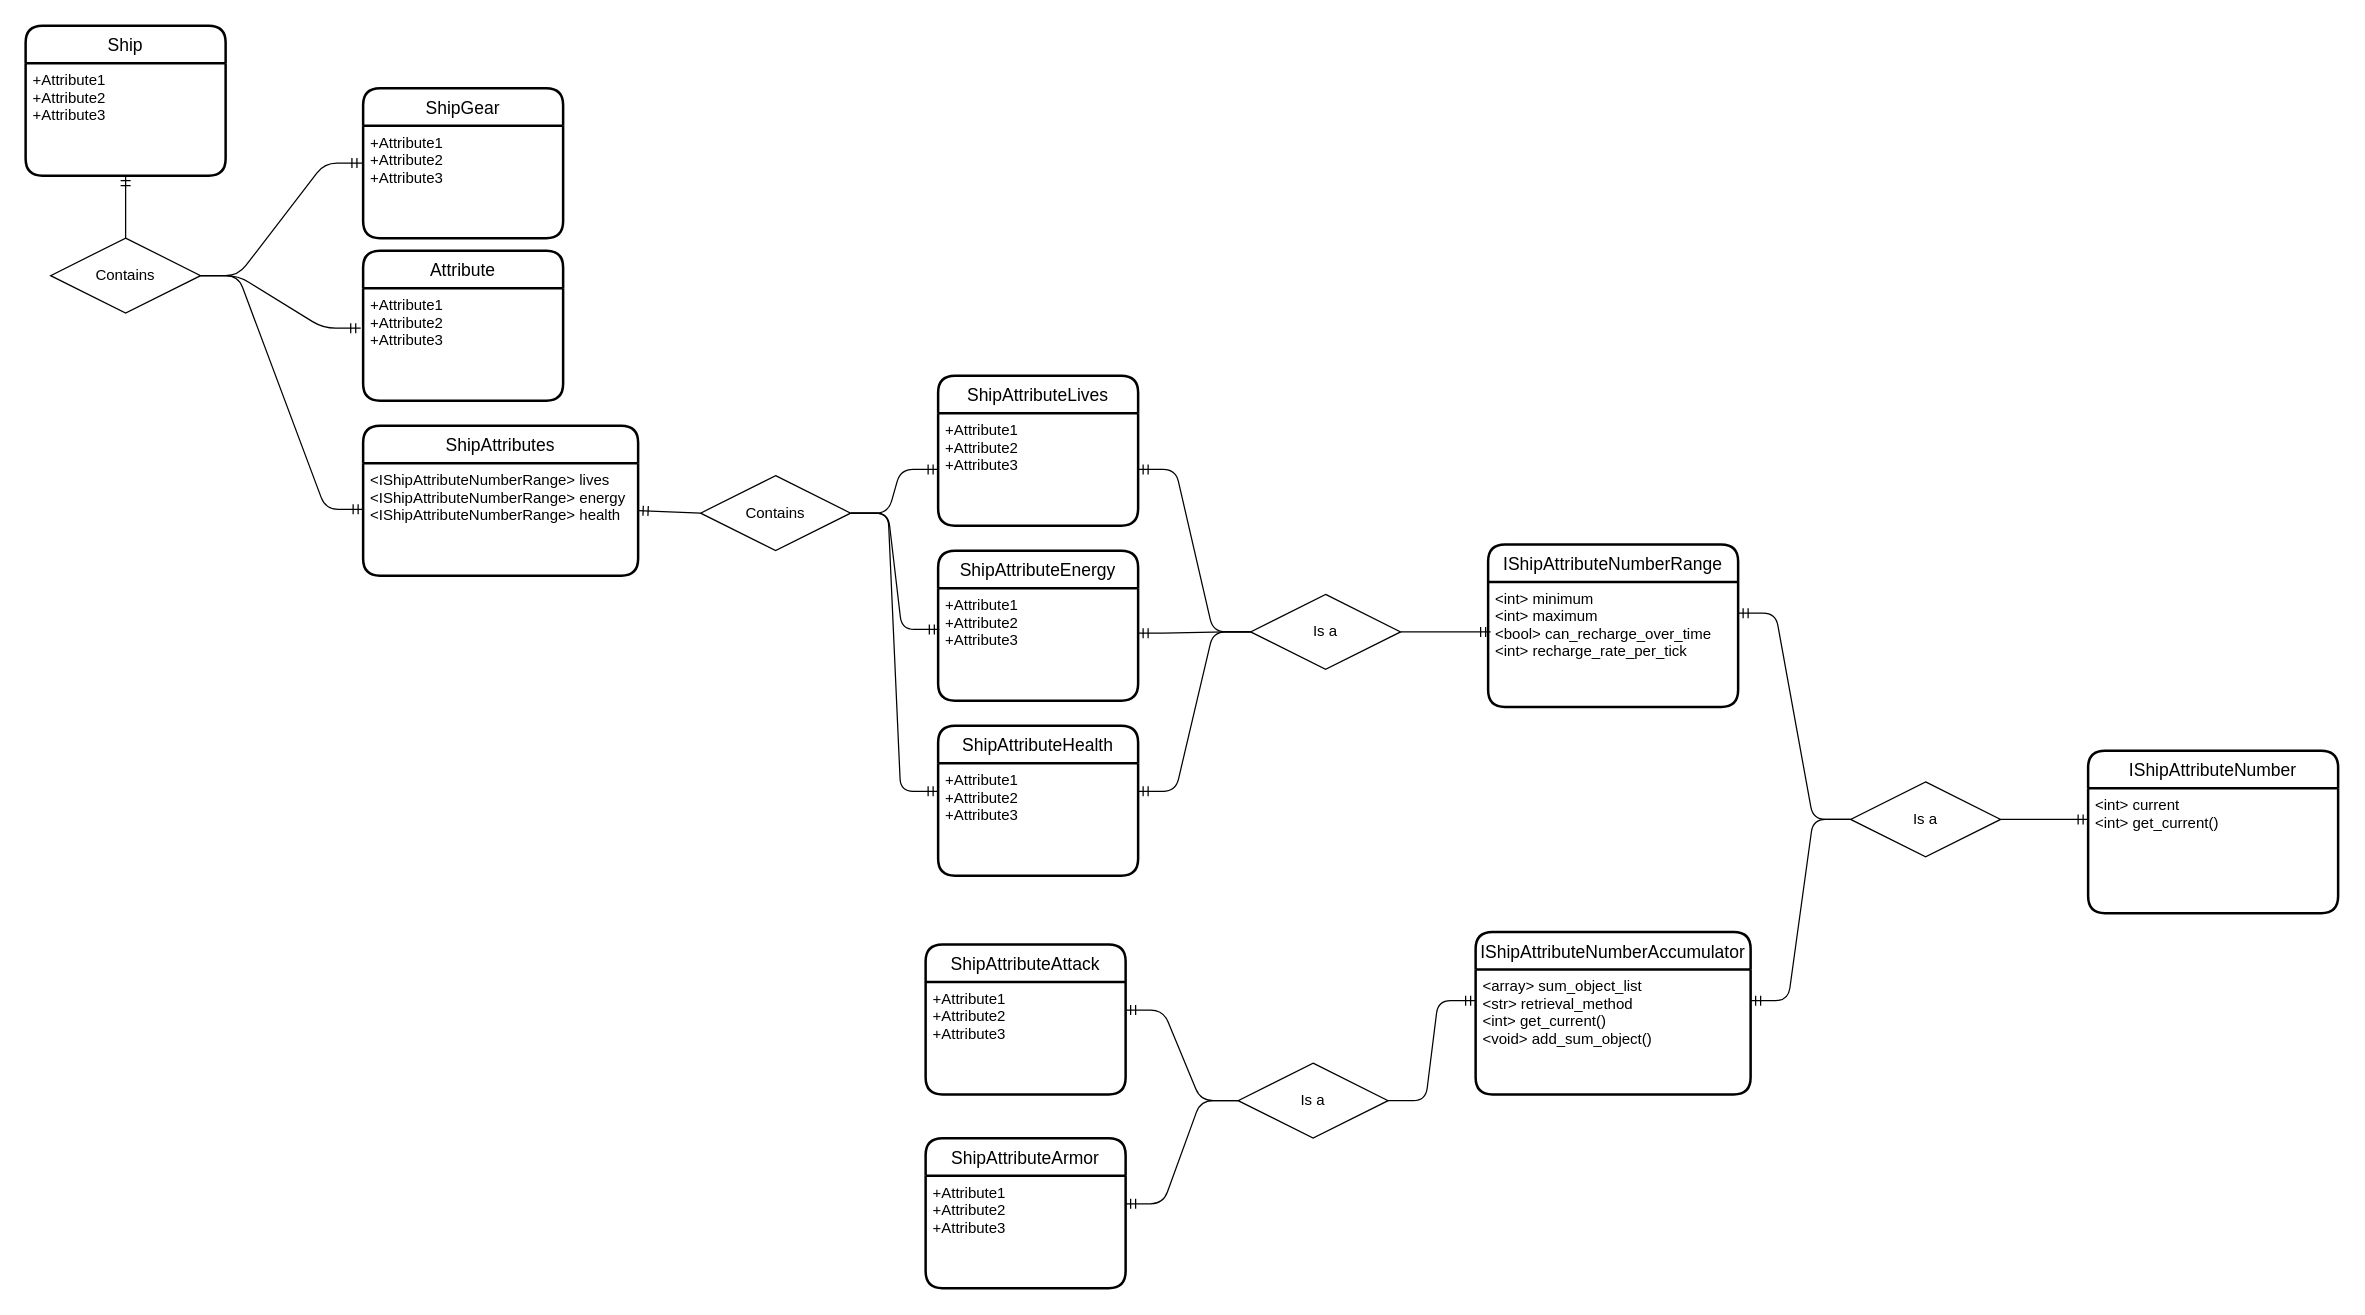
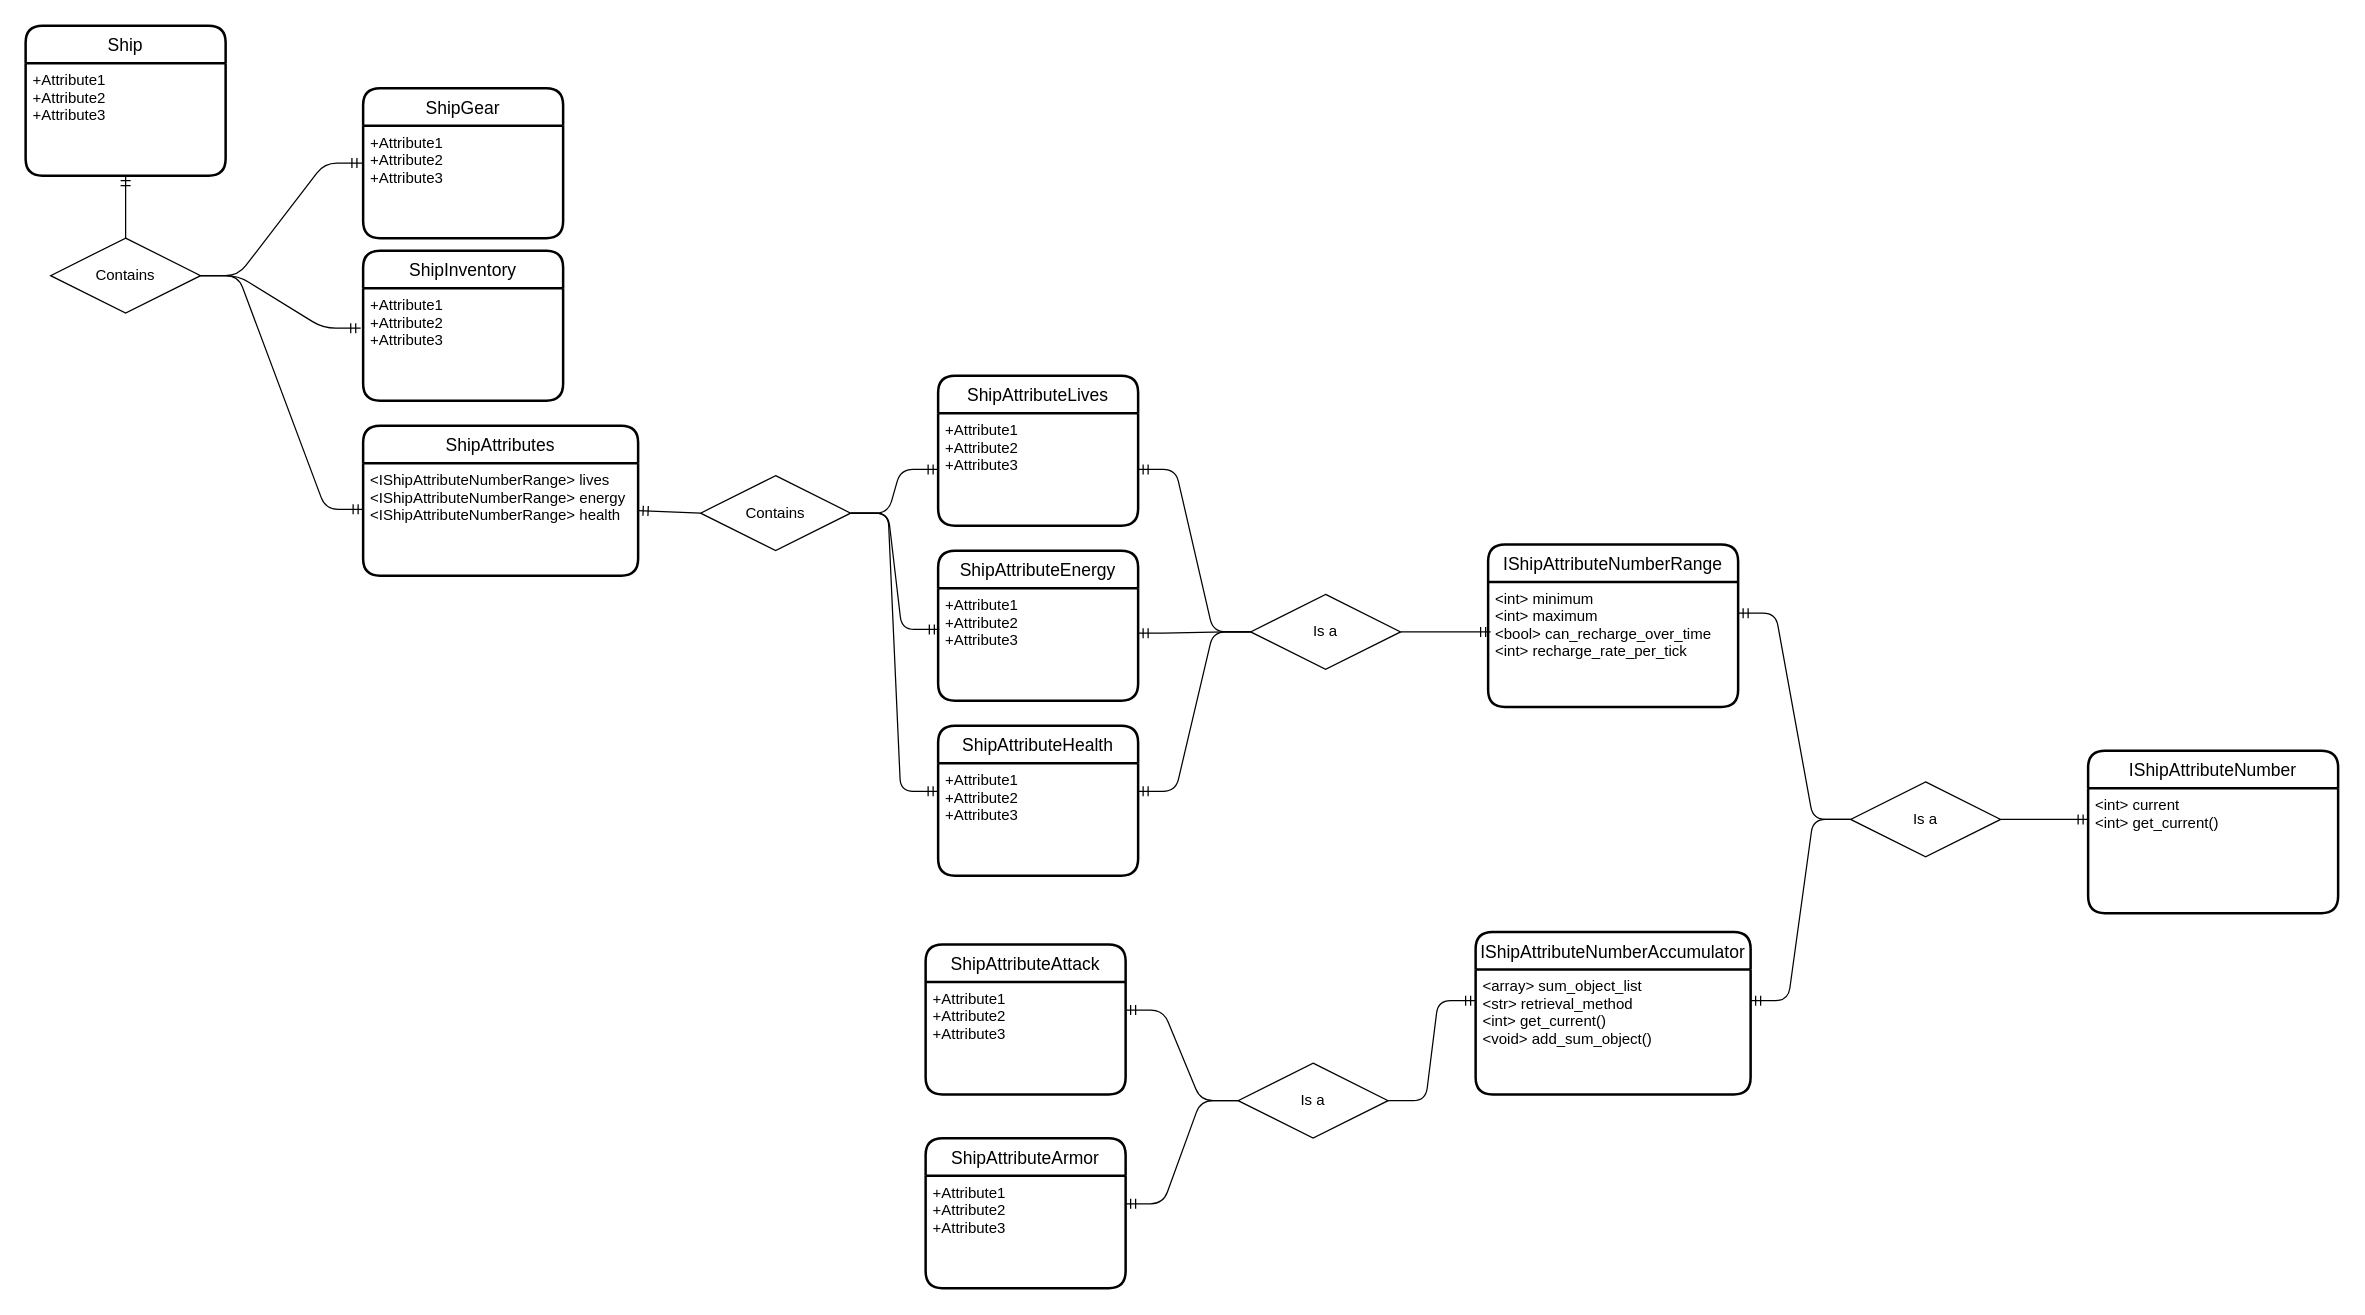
(463, 270) -> (463, 270)
